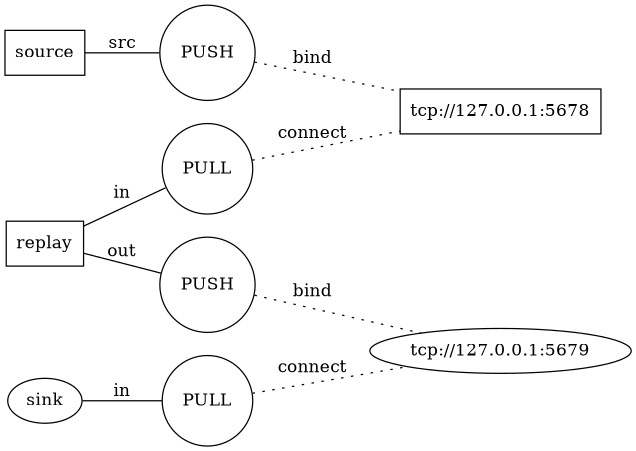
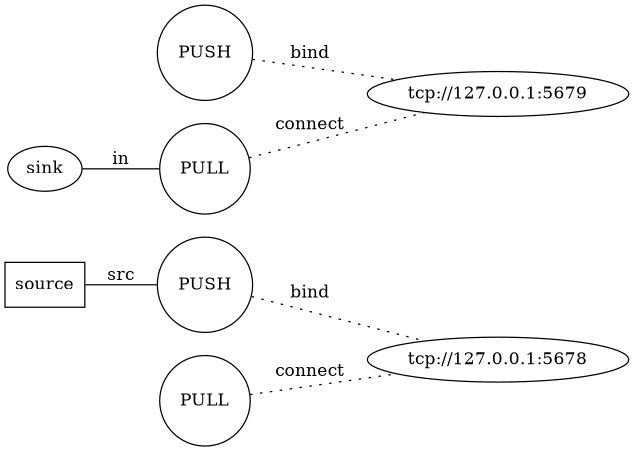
(501, 111) -> (498, 360)
(45, 244) -> none
